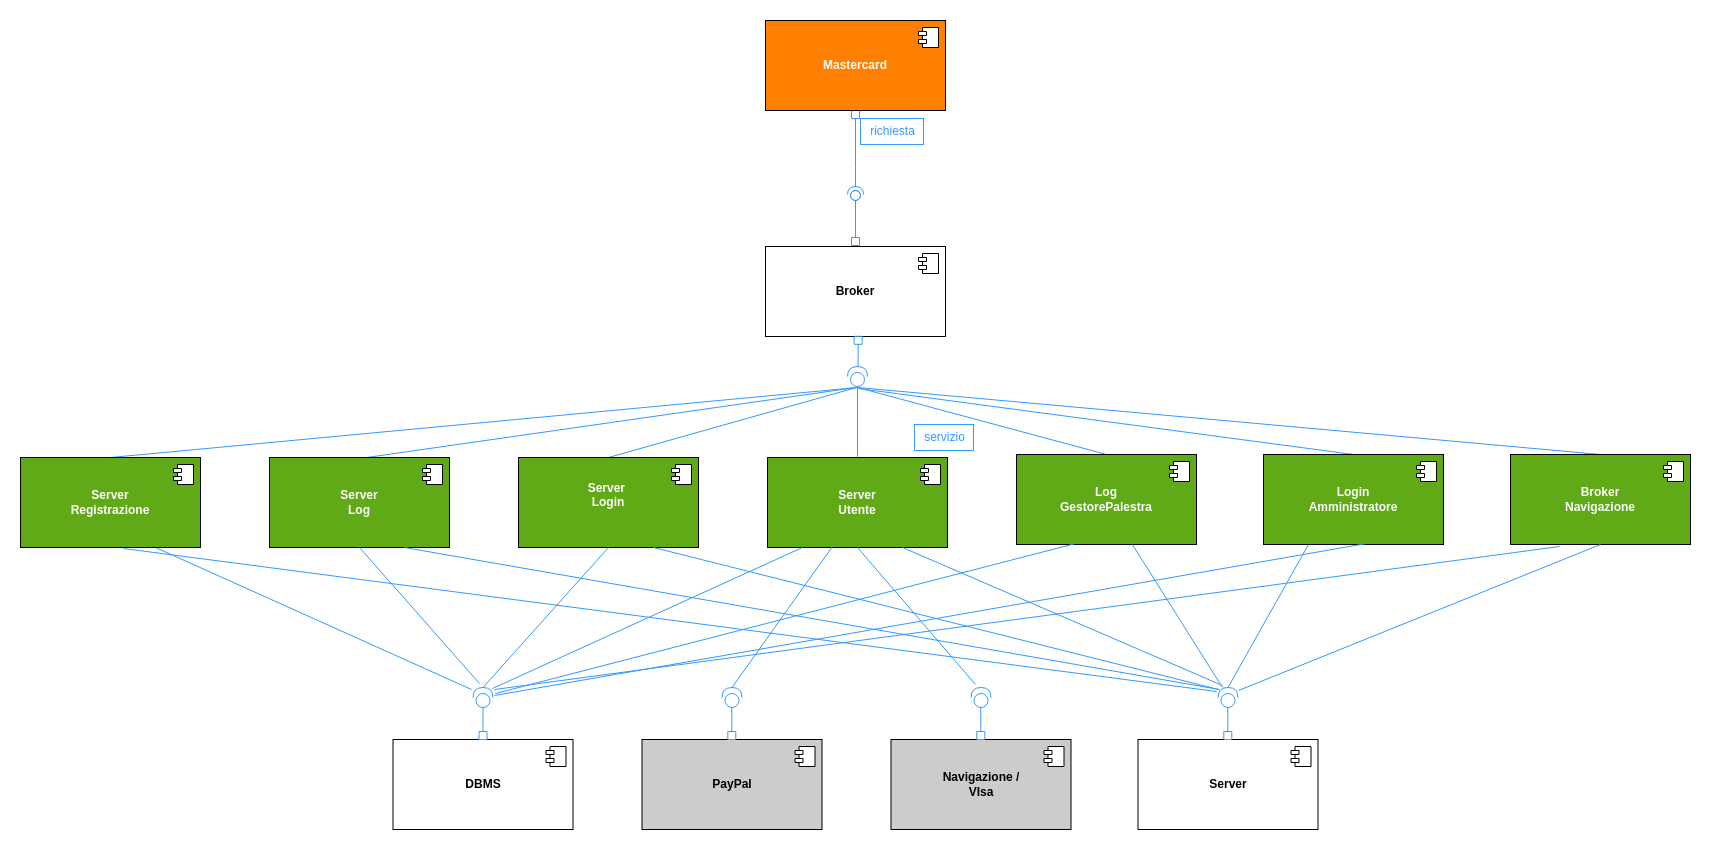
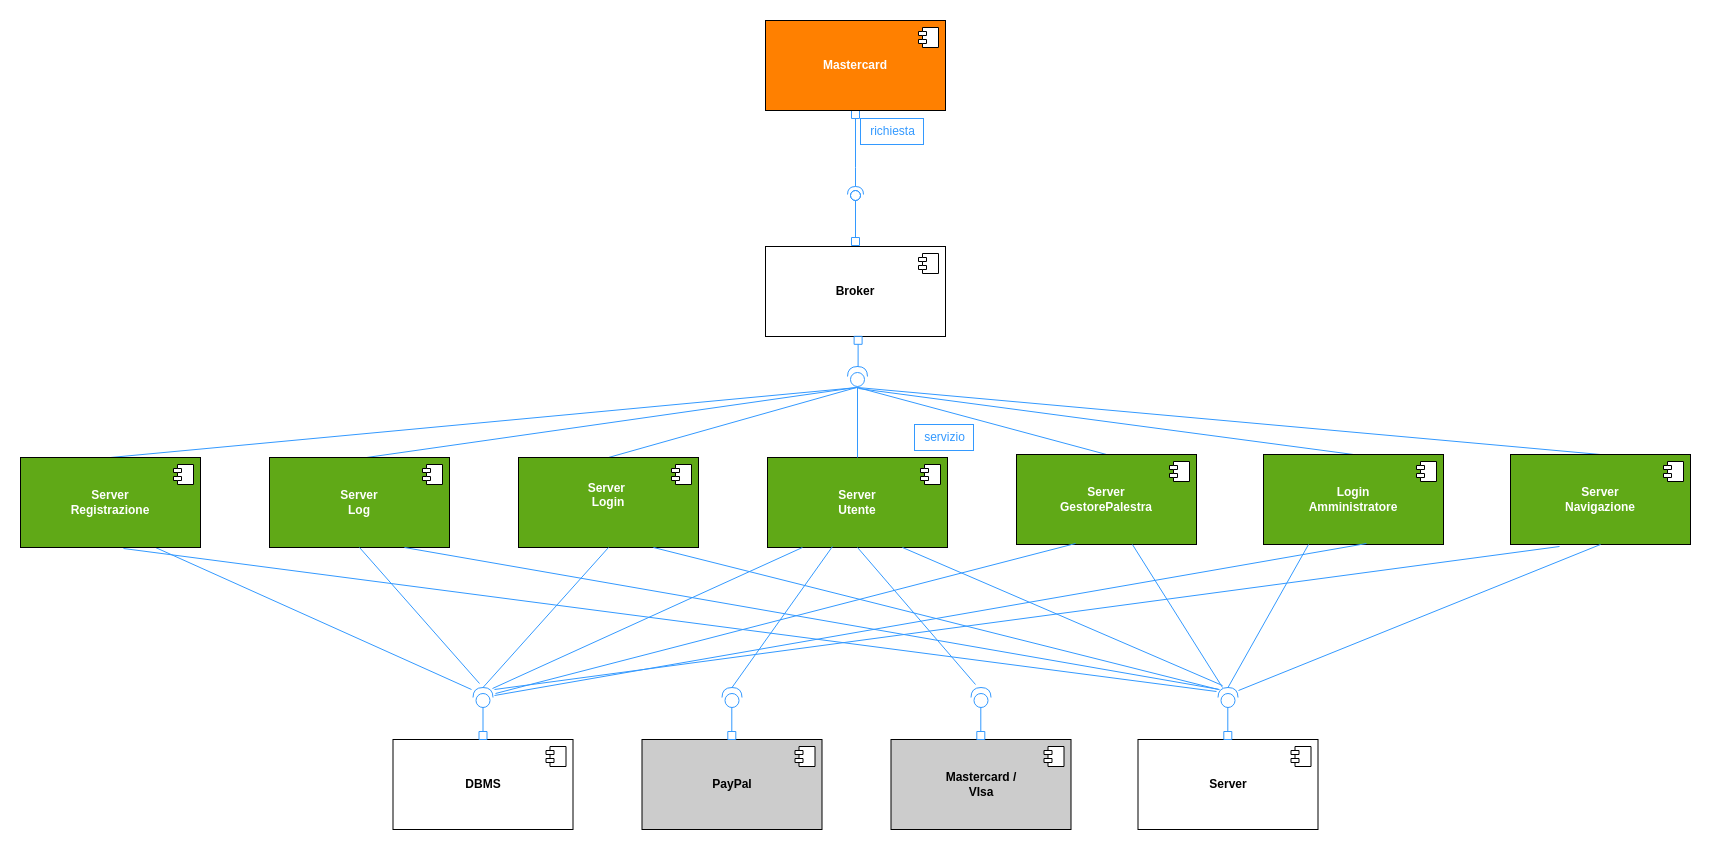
(1107, 500) -> (1107, 500)
(1601, 500) -> (1601, 500)
(982, 785) -> (982, 785)
